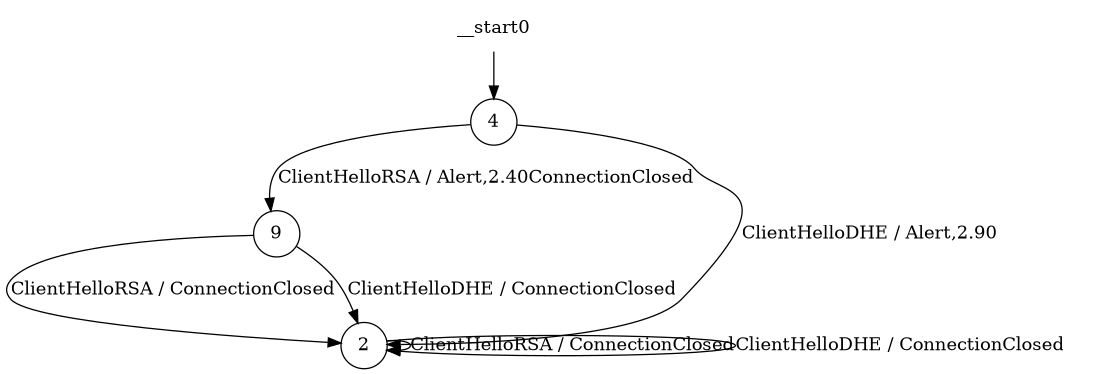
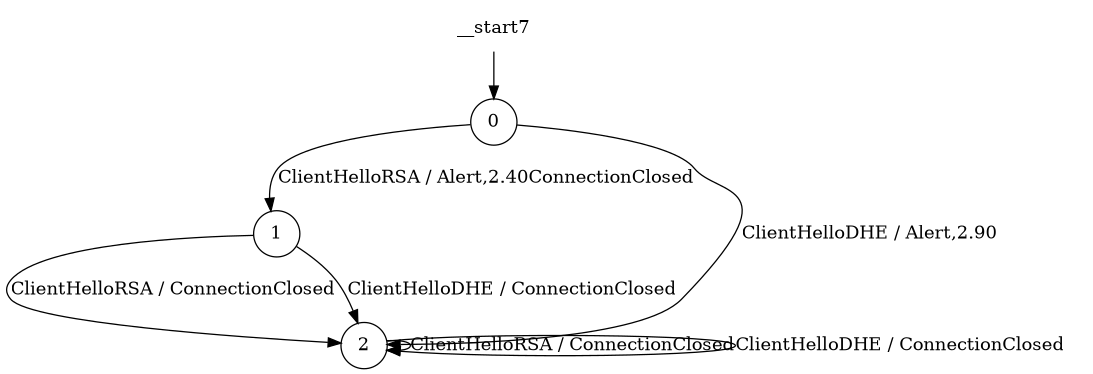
(494, 28) -> (494, 28)
(494, 122) -> (494, 122)
(277, 234) -> (277, 234)
